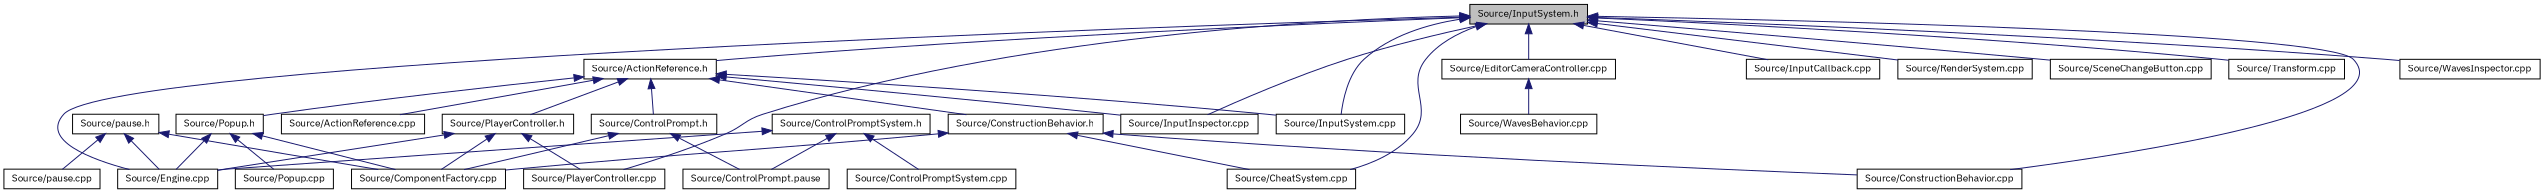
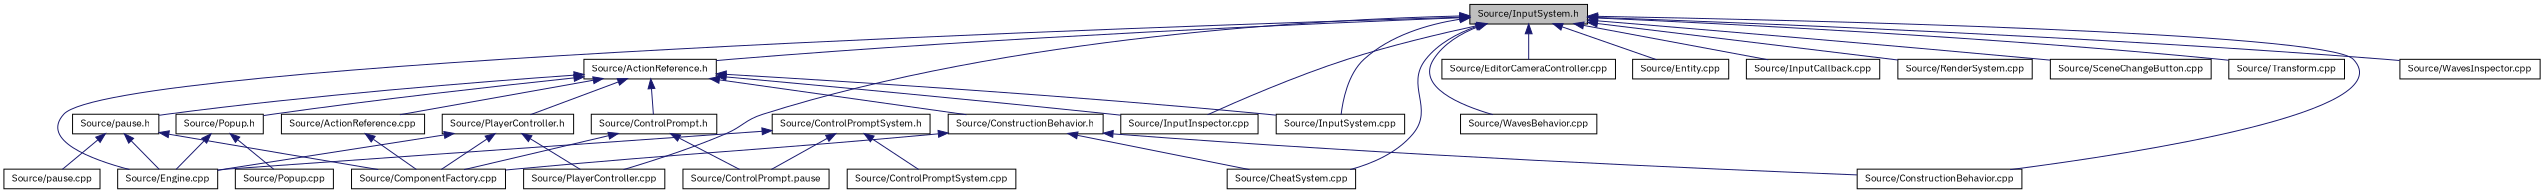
none -> (1681, 69)
none -> (366, 92)
(1529, 102) -> (1431, 77)
(312, 149) -> (391, 151)
